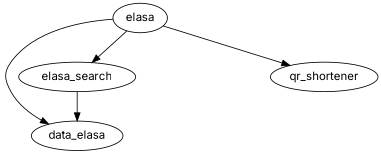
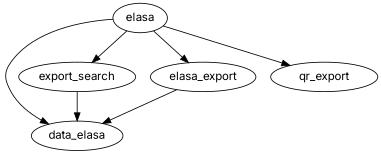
(77, 77) -> (77, 77)
none -> (203, 77)
(324, 77) -> (324, 77)
